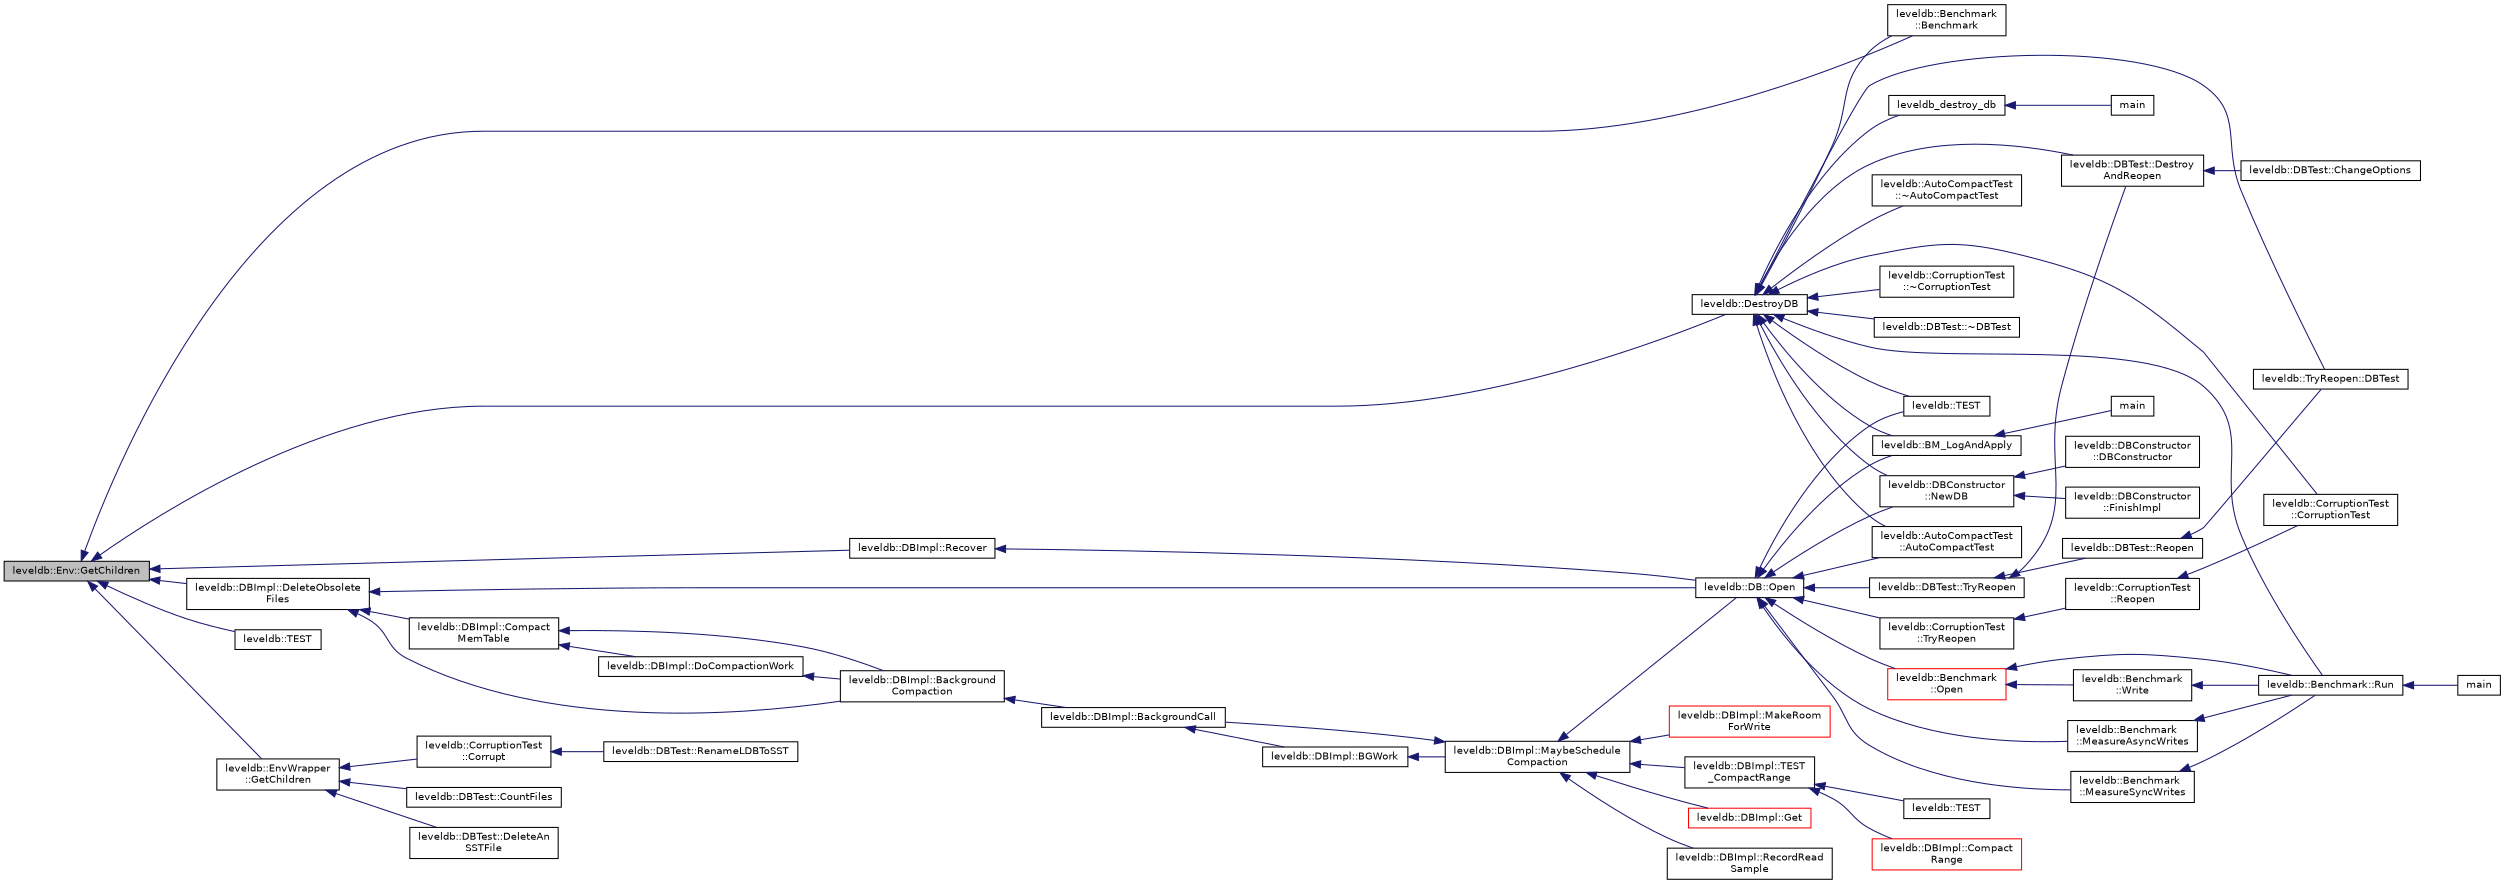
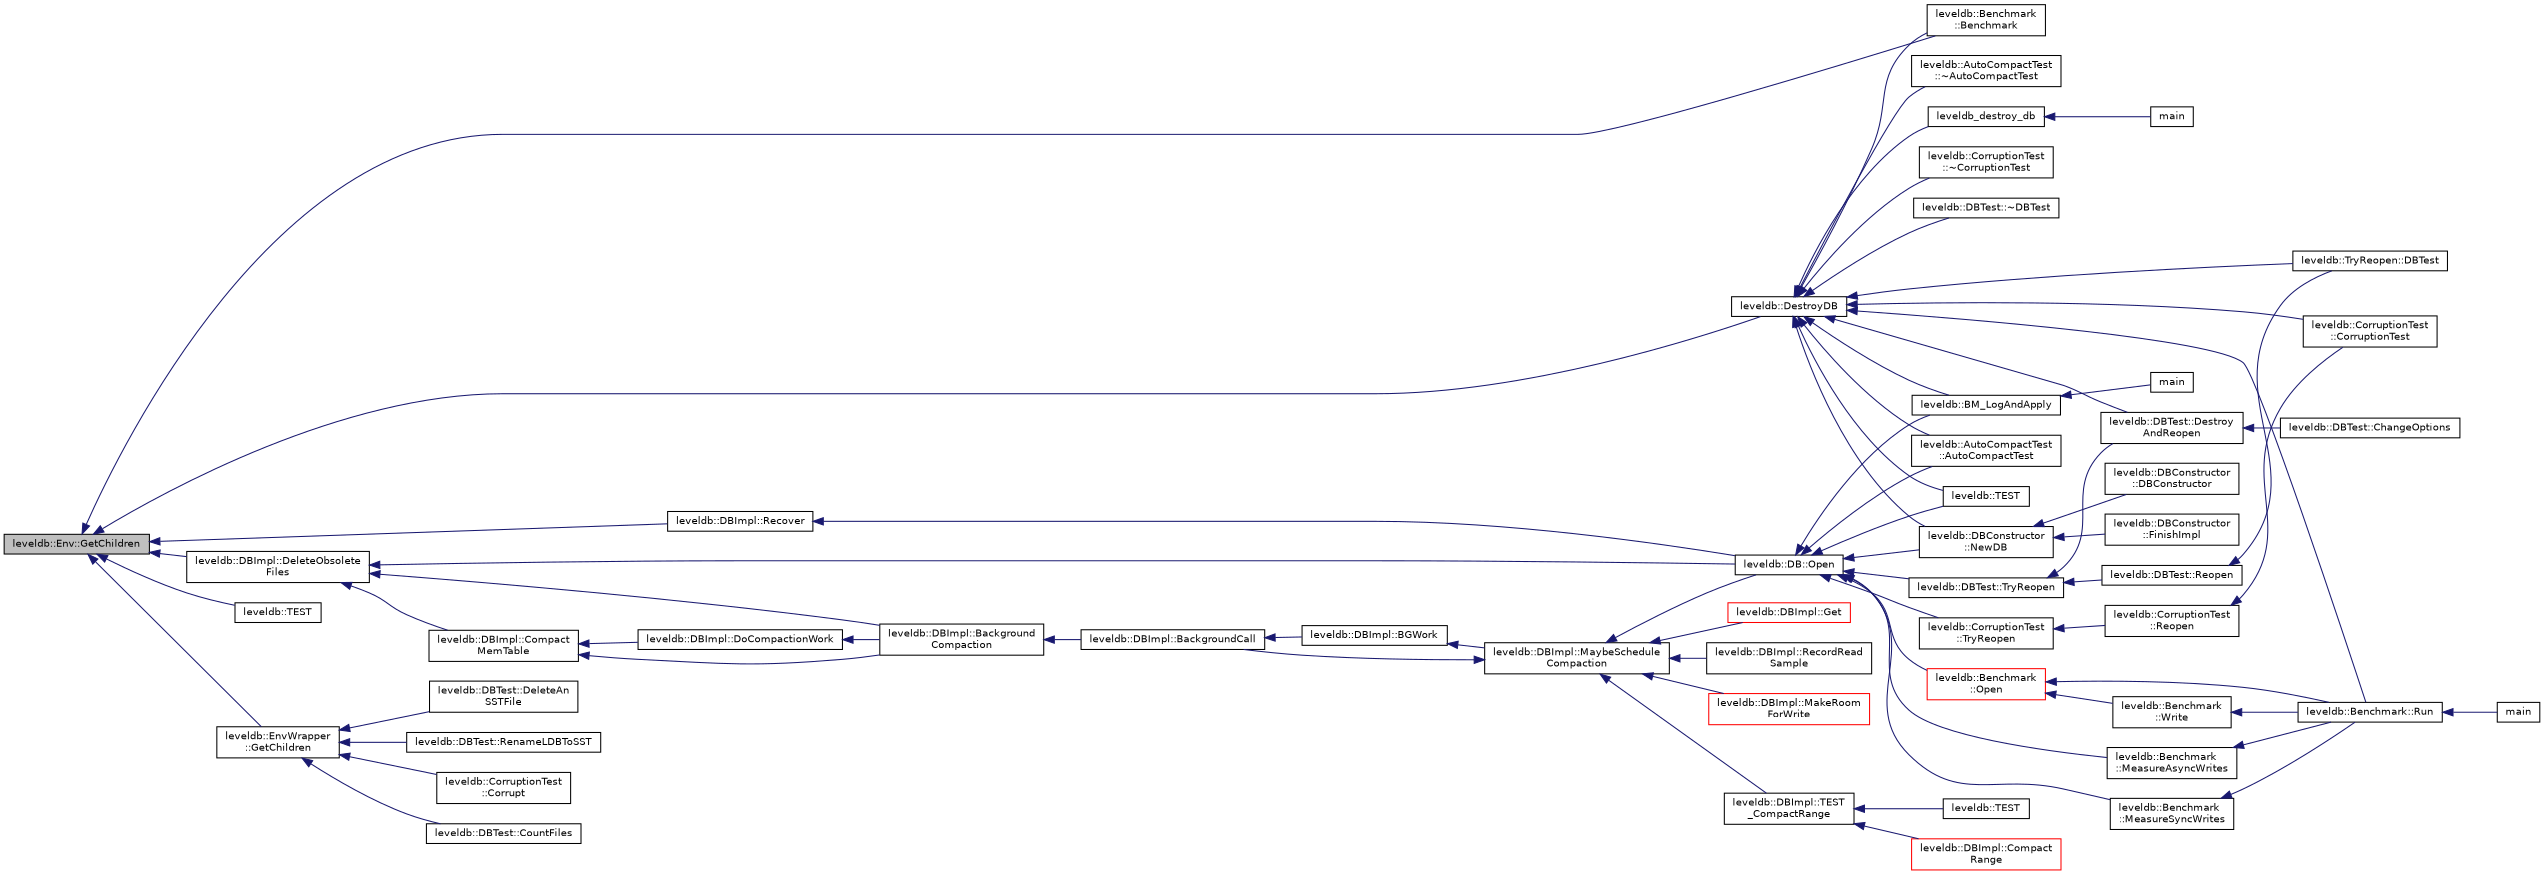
(583, 752) -> (378, 742)
